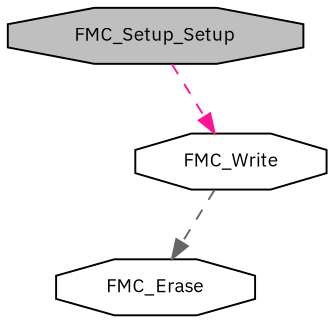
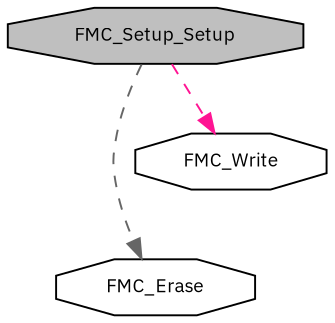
(198, 216) -> (114, 152)
